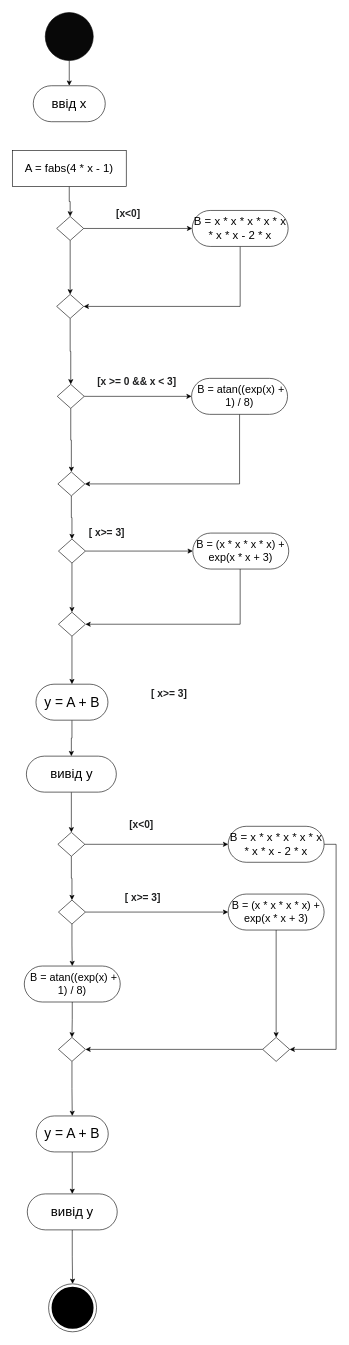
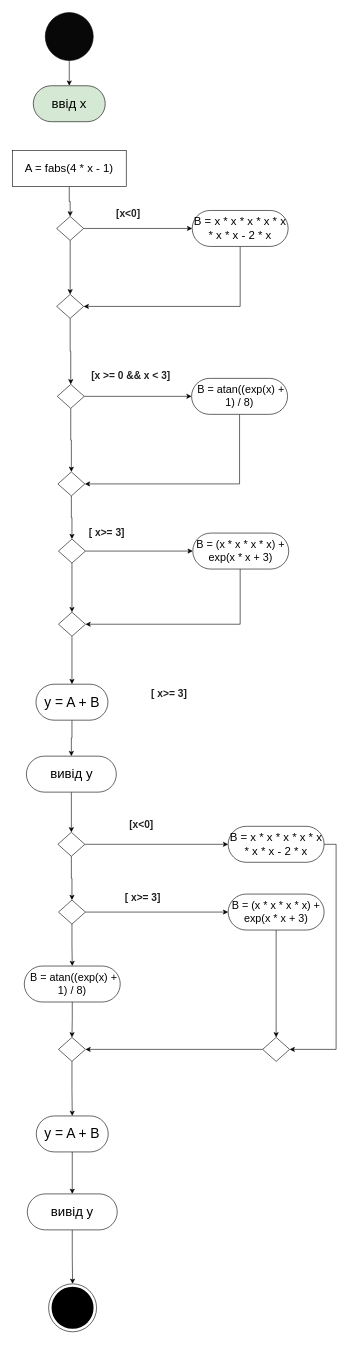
(69, 104) -> (69, 104)
(141, 381) -> (135, 375)
